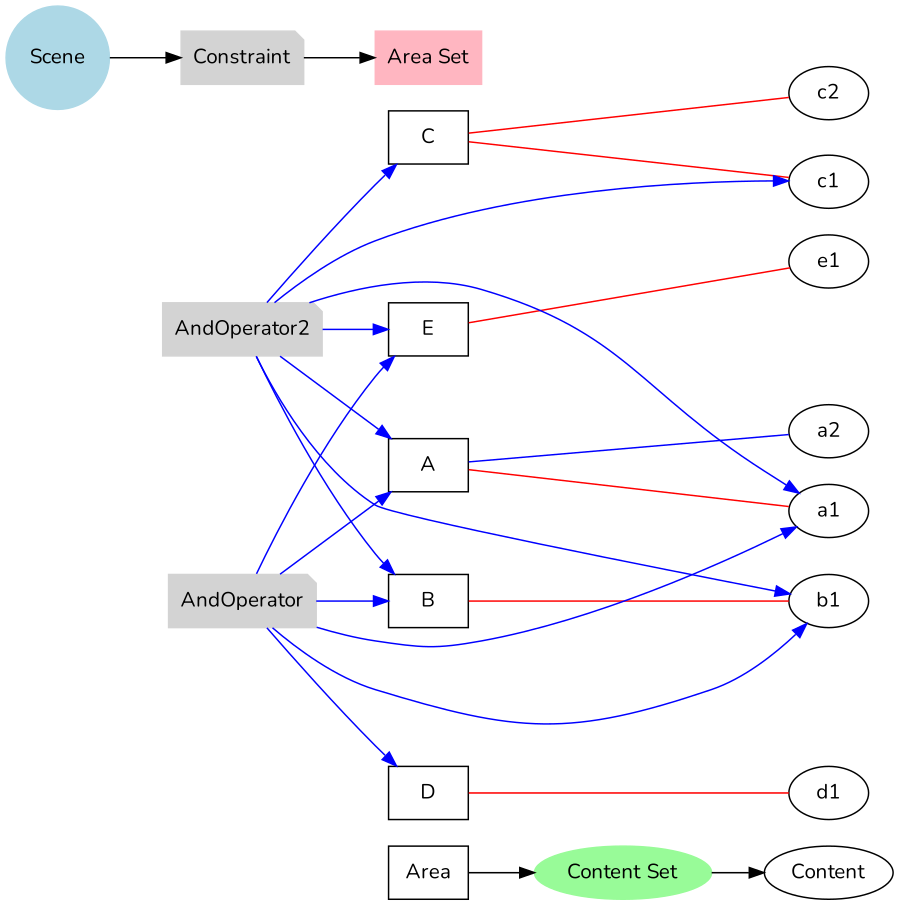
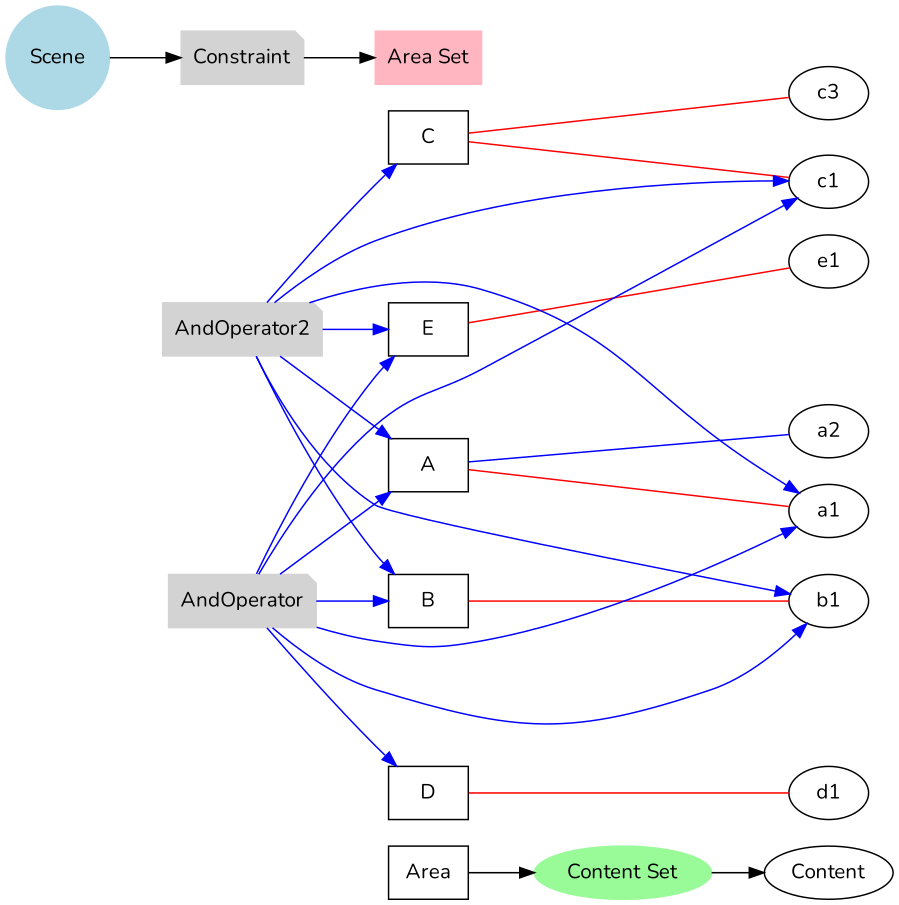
(829, 93) -> (829, 93)
none -> (496, 361)
